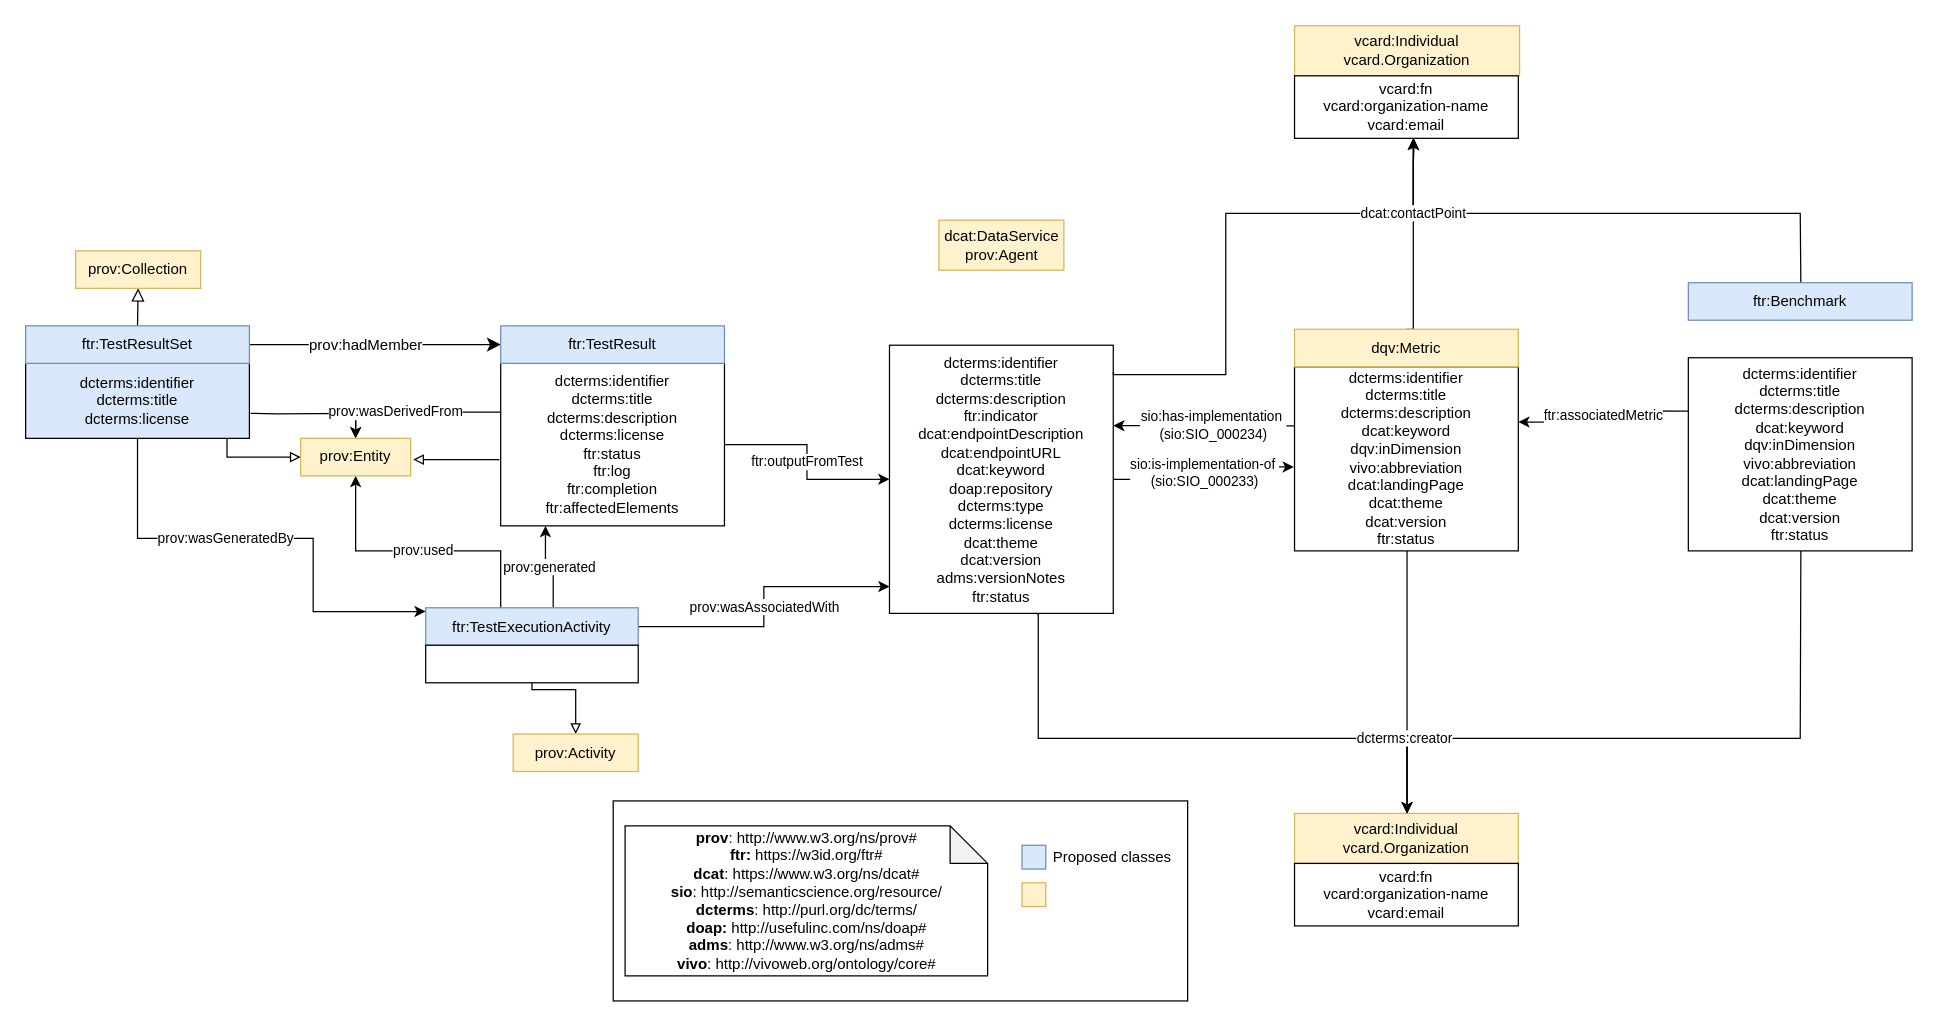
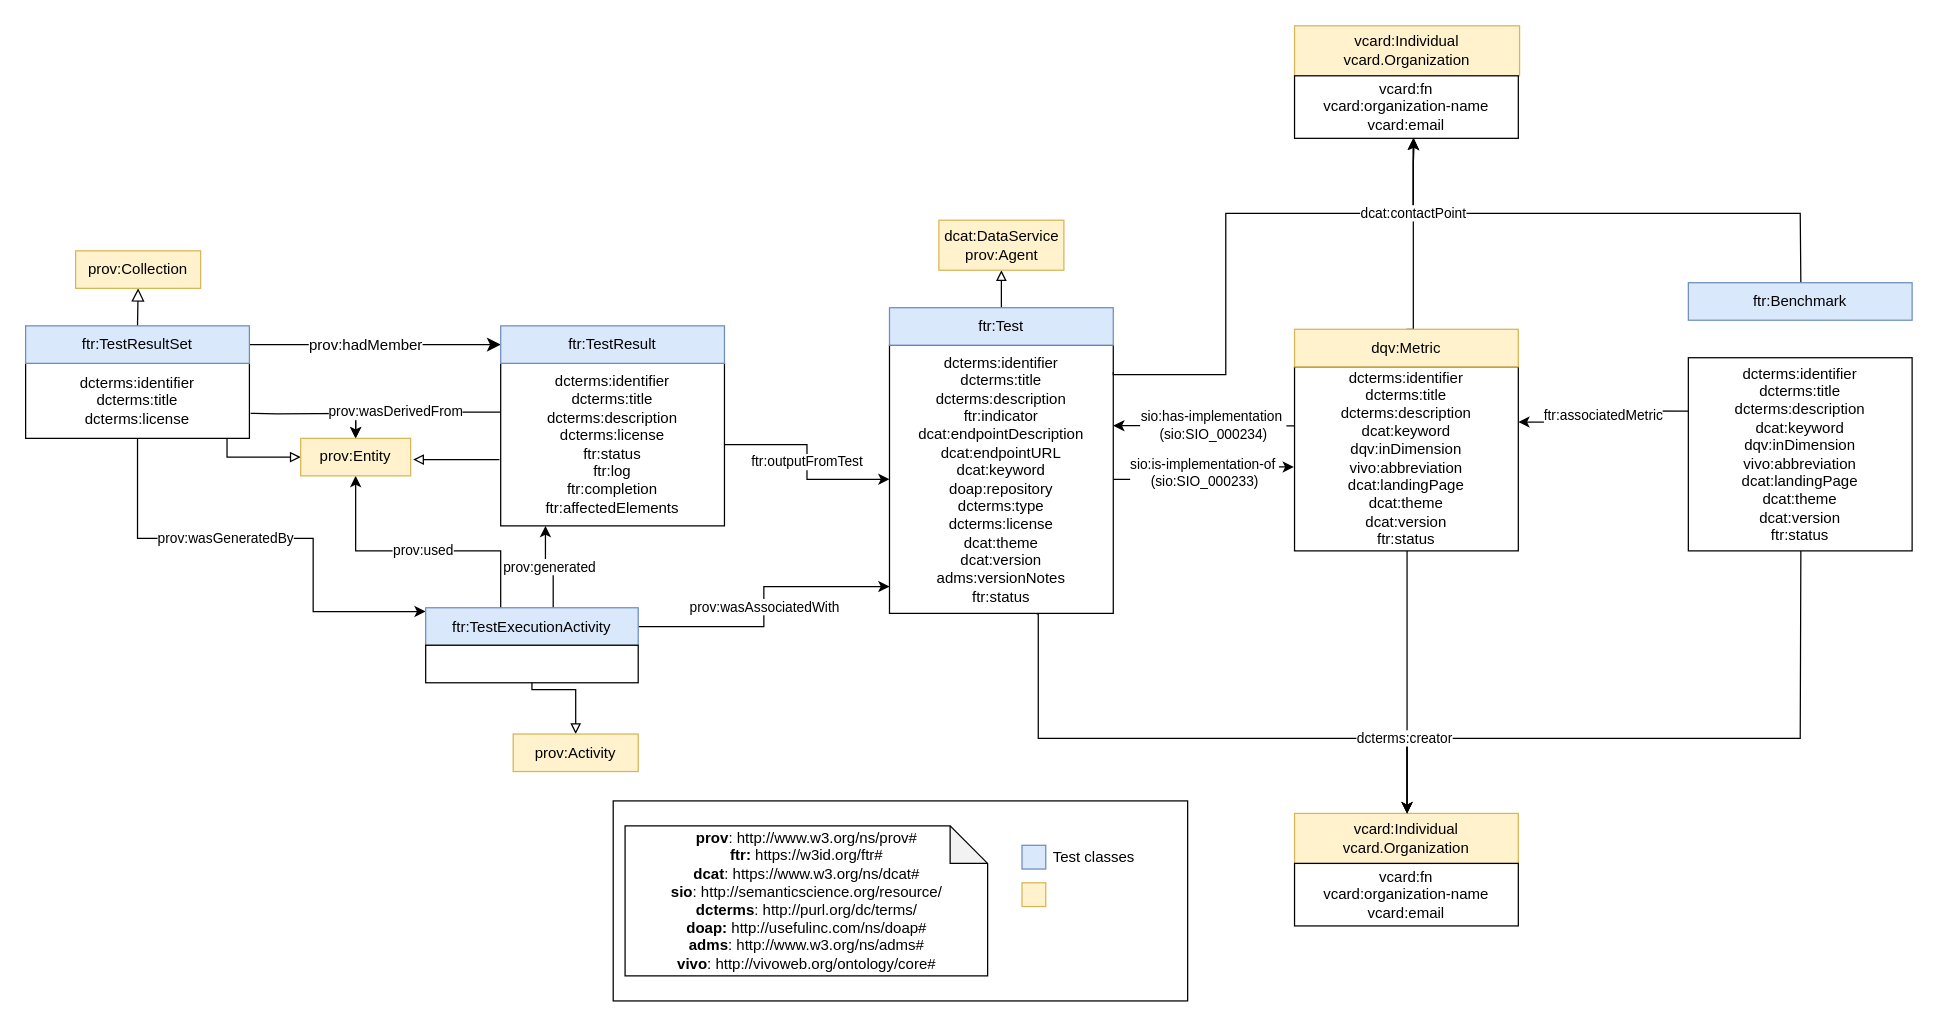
none -> (1001, 294)
none -> (1001, 326)
(138, 401) -> (138, 401)
(1114, 857) -> (1100, 857)
